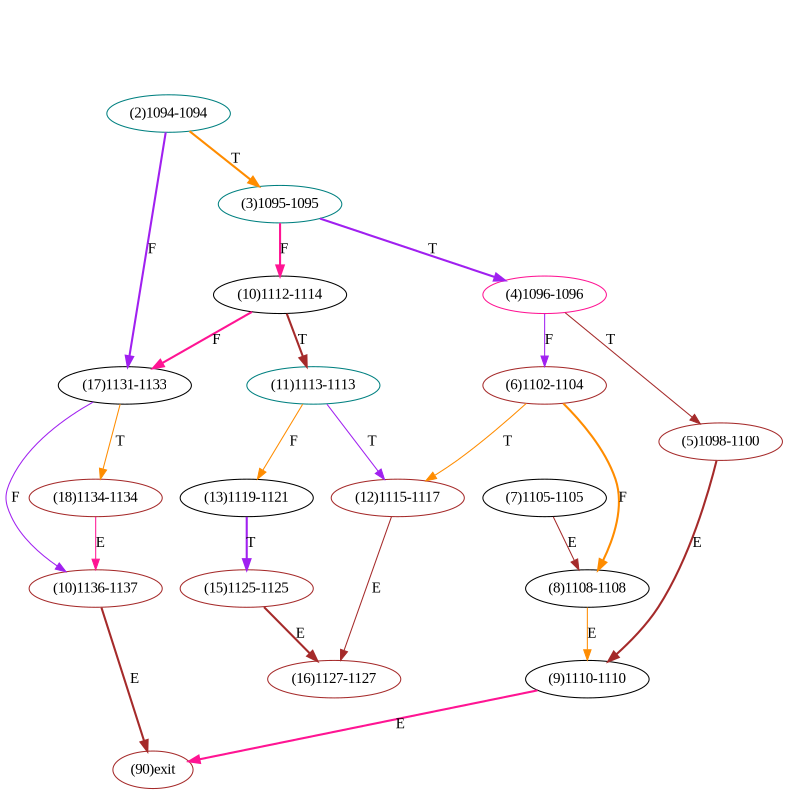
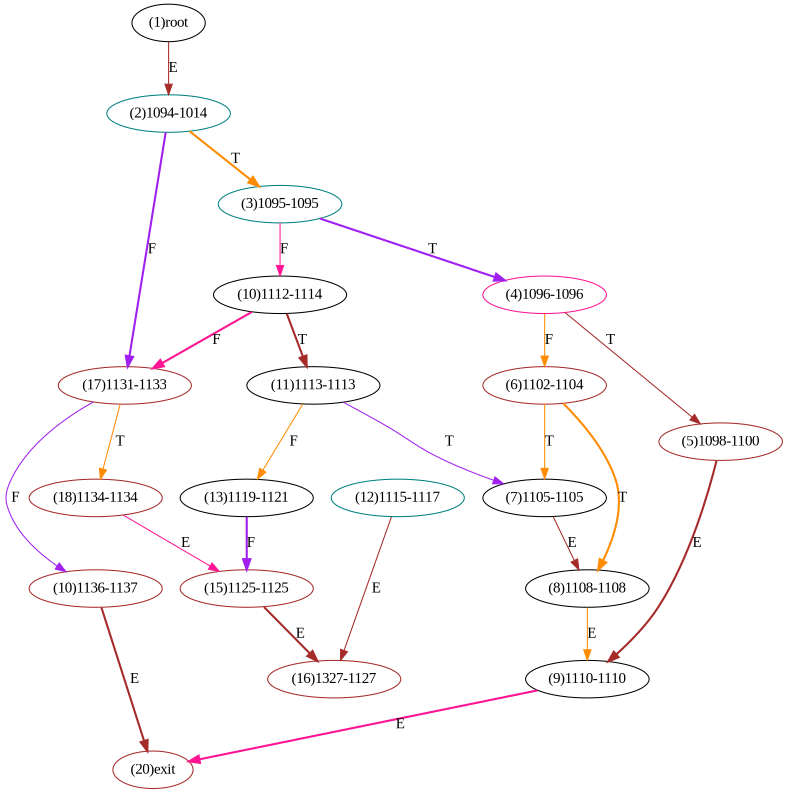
none -> (169, 23)
(169, 114) -> (169, 114)
(280, 244) -> (280, 244)
(545, 335) -> (545, 335)
(125, 385) -> (125, 385)
(313, 385) -> (313, 385)
(353, 438) -> (416, 445)
(482, 441) -> (545, 436)
(398, 498) -> (398, 498)
(623, 498) -> (623, 498)
(96, 538) -> (167, 541)
(251, 543) -> (251, 543)
(334, 679) -> (334, 679)
(153, 770) -> (153, 770)
